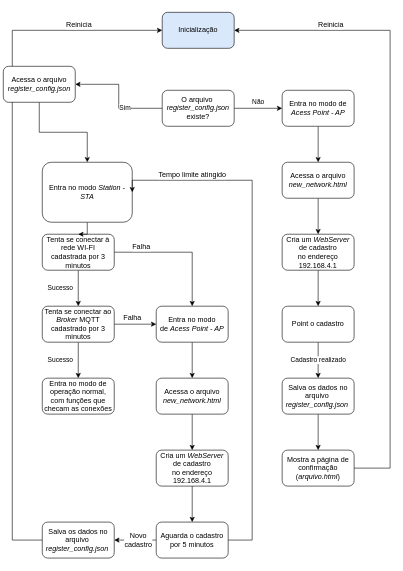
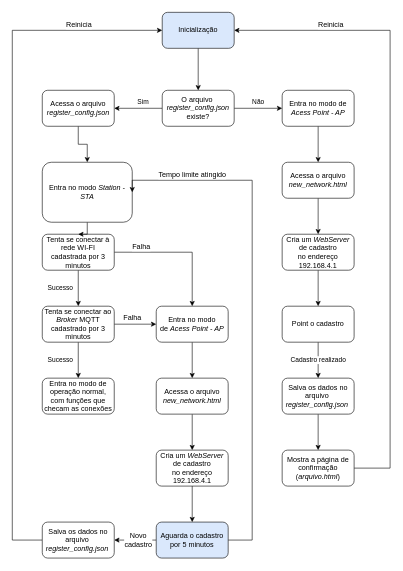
(39, 84) -> (78, 108)
none -> (198, 84)
(192, 540) -> (192, 540)
